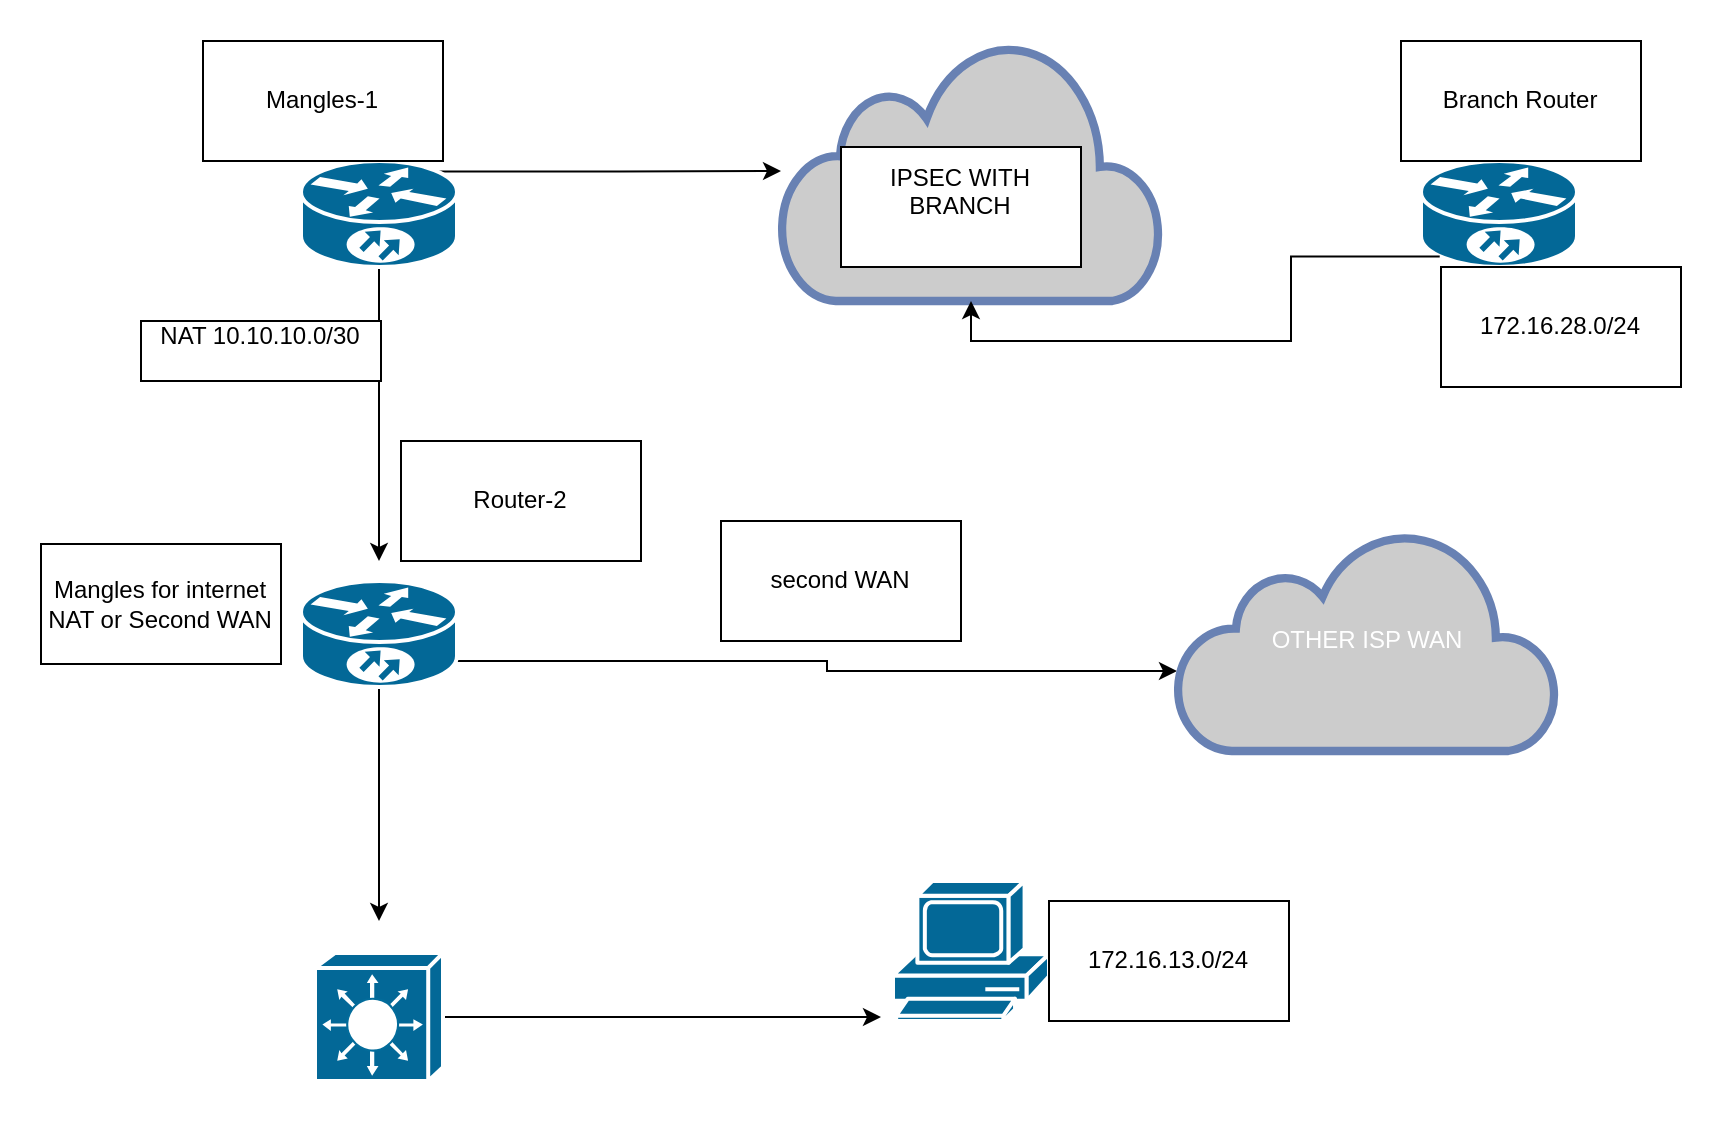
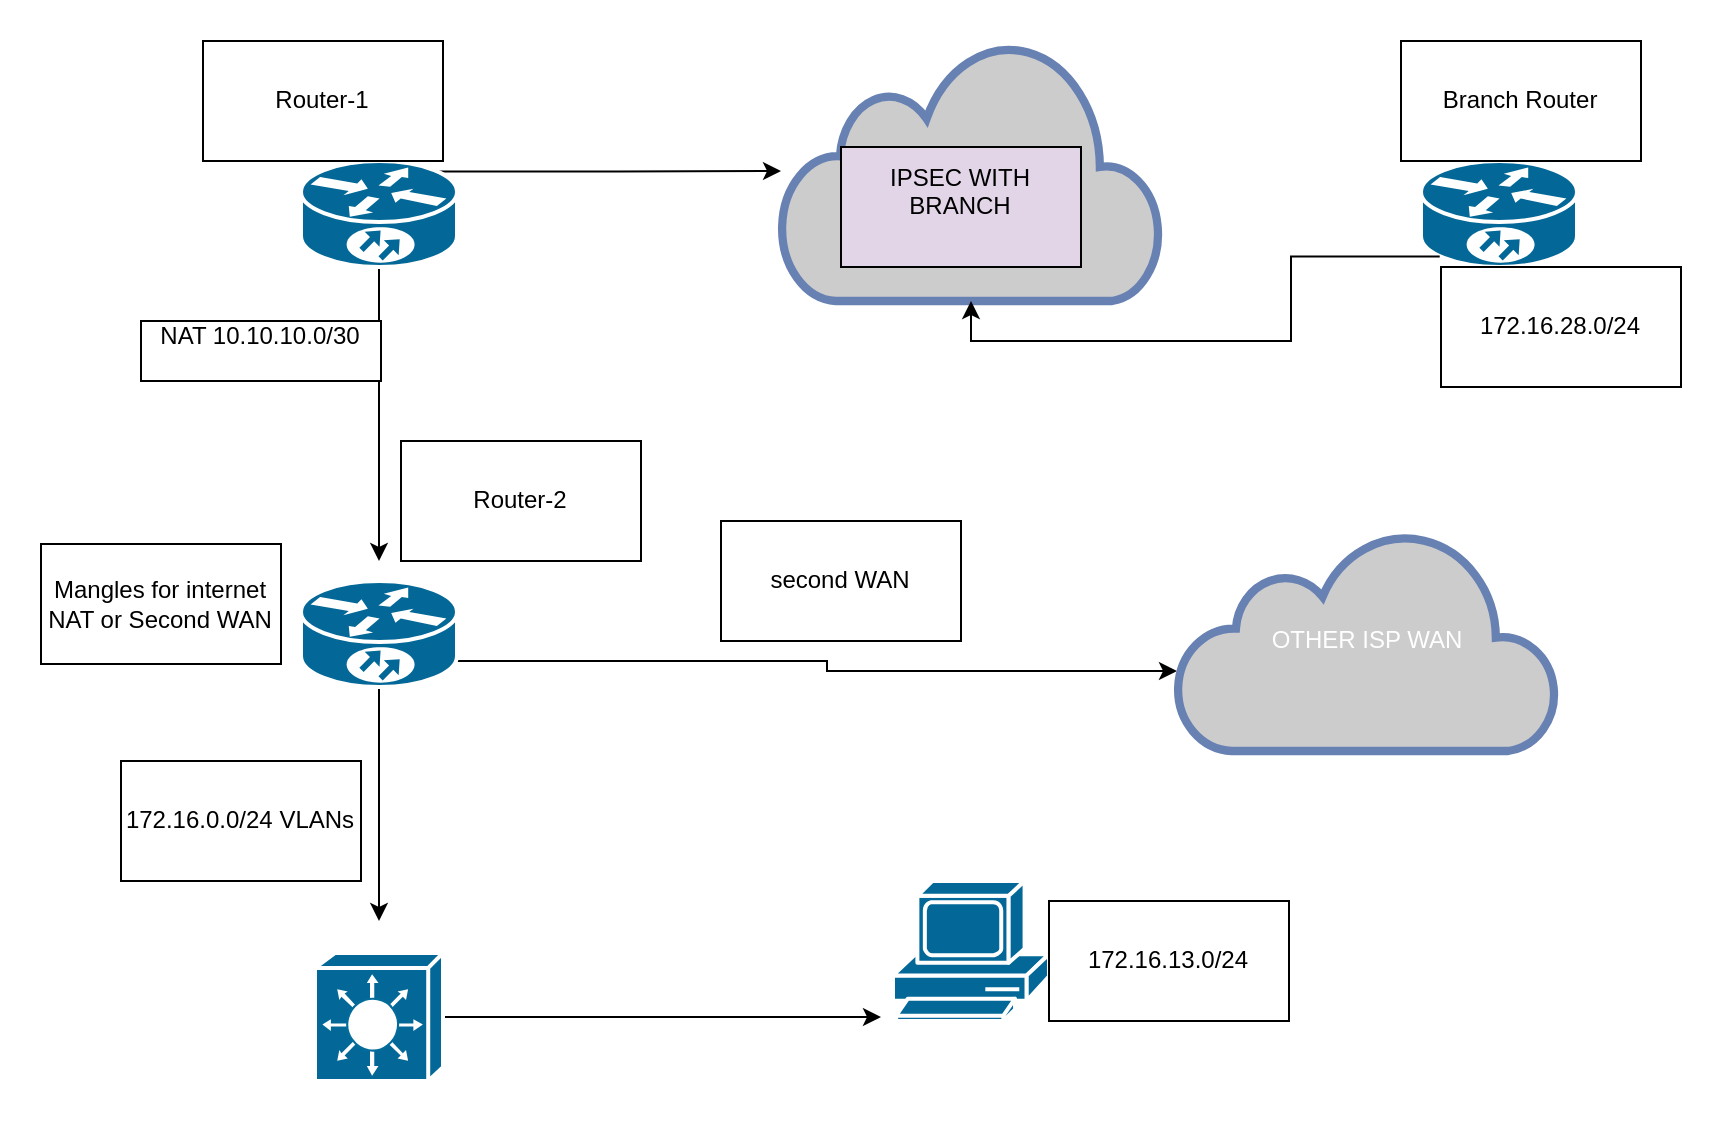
(323, 101) -> (323, 101)
(961, 207) -> (961, 207)
none -> (241, 821)
